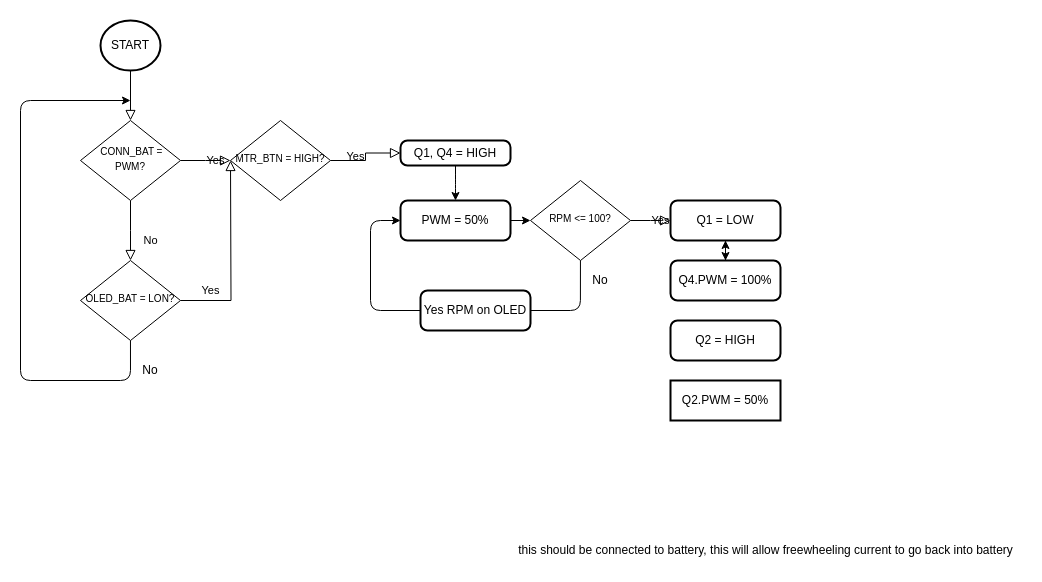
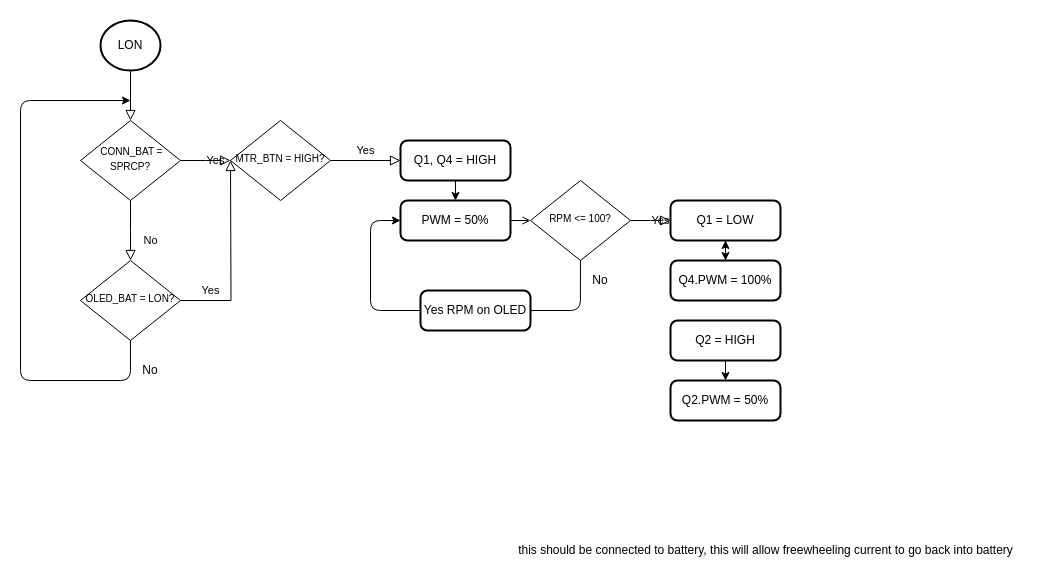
(131, 46) -> (131, 46)
(456, 153) -> (456, 161)
(131, 159) -> (131, 159)
(522, 221) -> (524, 221)
none -> (726, 373)
(726, 401) -> (726, 401)
